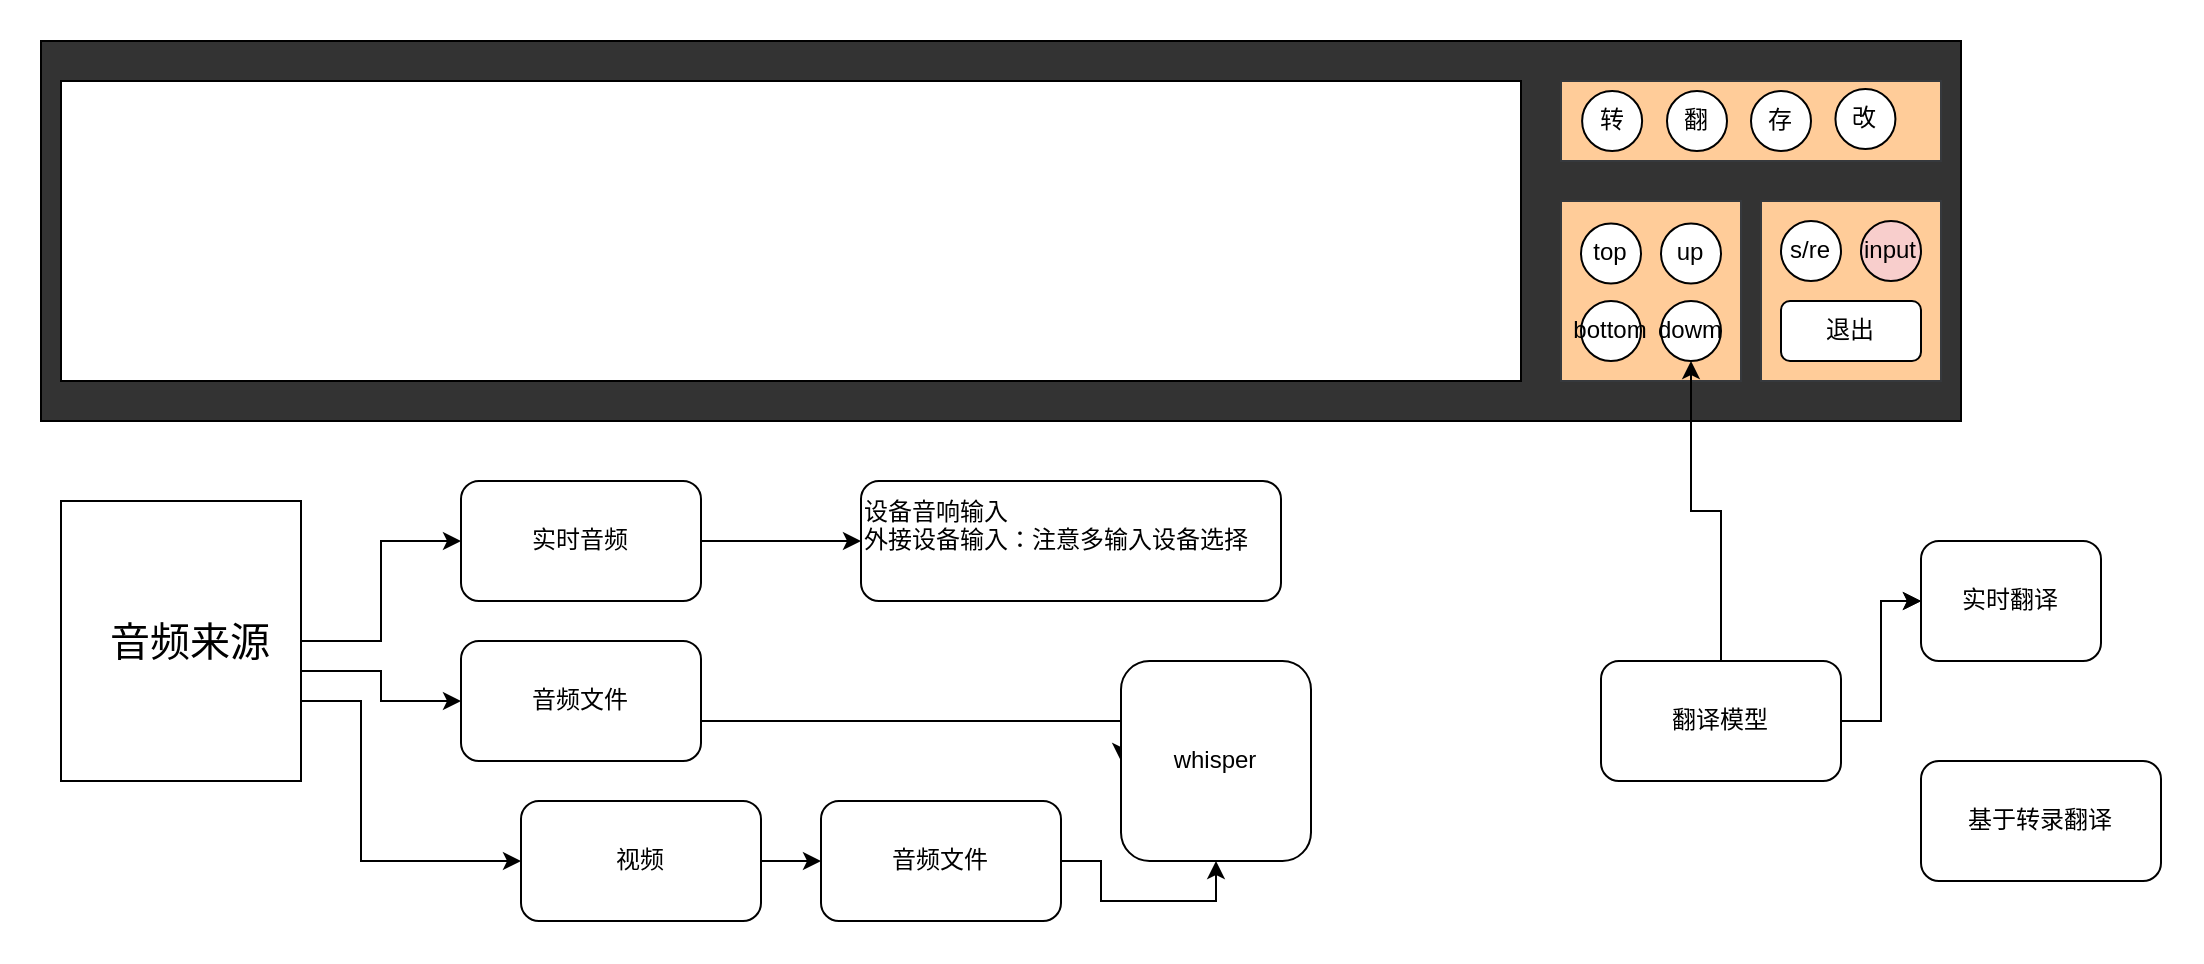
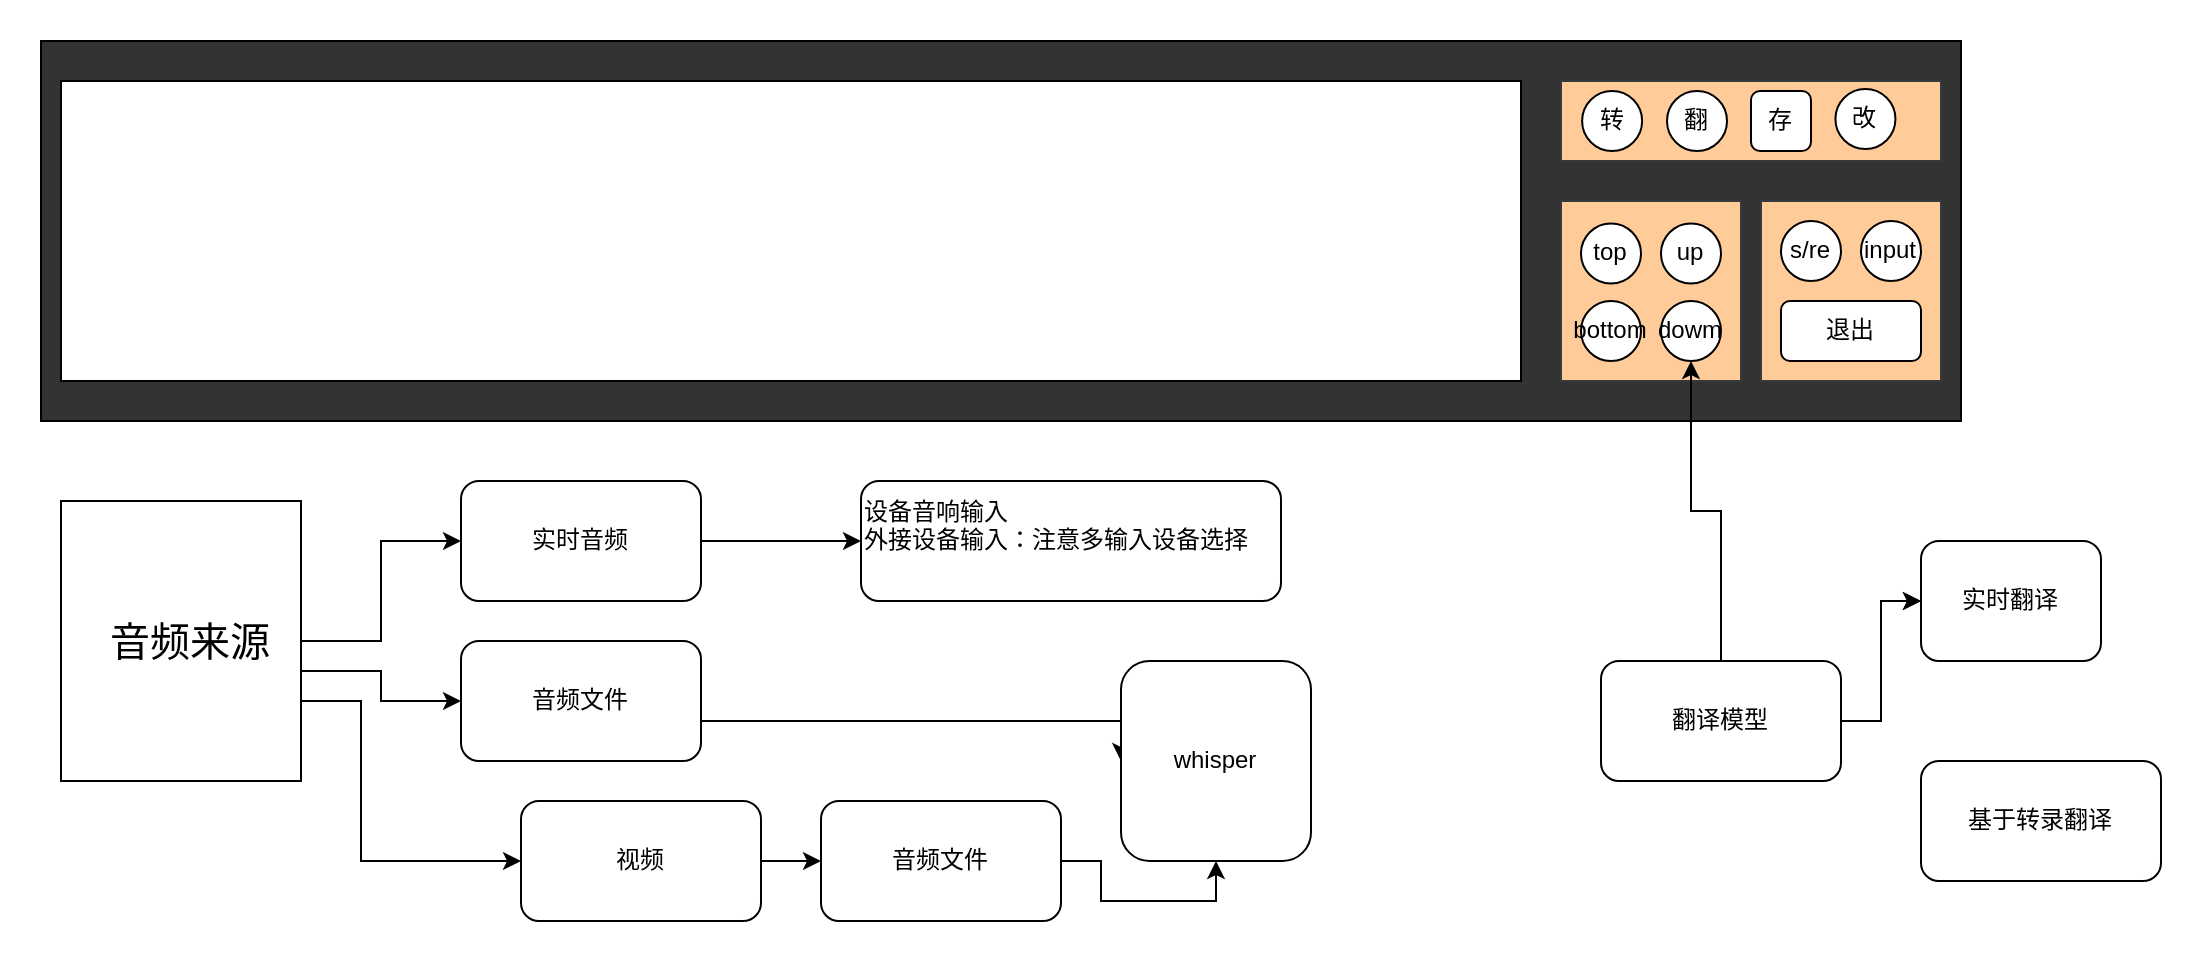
(1781, 121) -> (1781, 121)
(1891, 251) -> (1891, 251)
